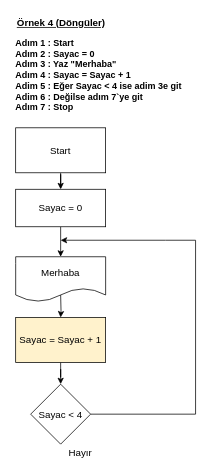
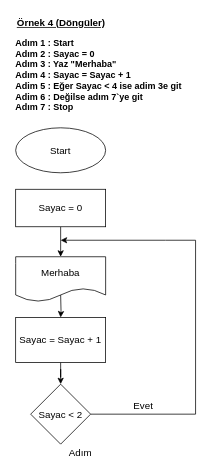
(60, 150) -> (60, 150)
(60, 184) -> none
(60, 340) -> (60, 340)
none -> (143, 405)
(60, 414) -> (60, 414)
(80, 453) -> (80, 453)
